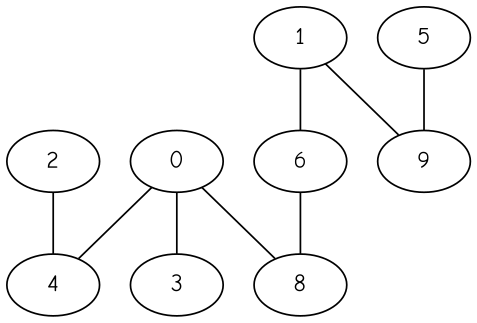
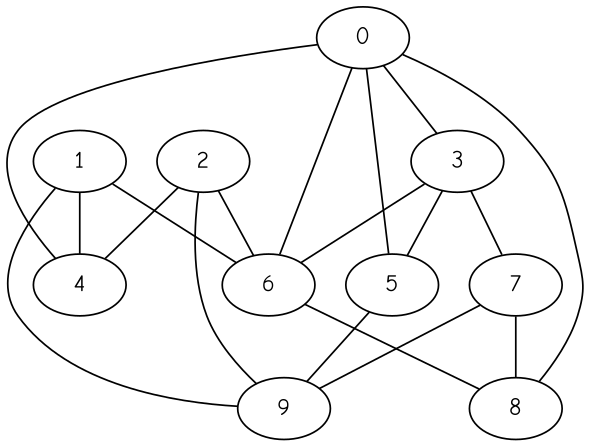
none -> (316, 161)
none -> (378, 161)
none -> (80, 223)
none -> (236, 223)
none -> (363, 223)
none -> (425, 223)
none -> (516, 285)
none -> (201, 297)
